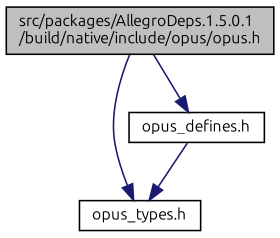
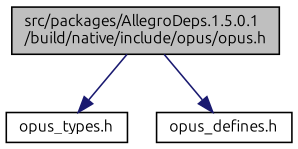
(173, 165) -> none
